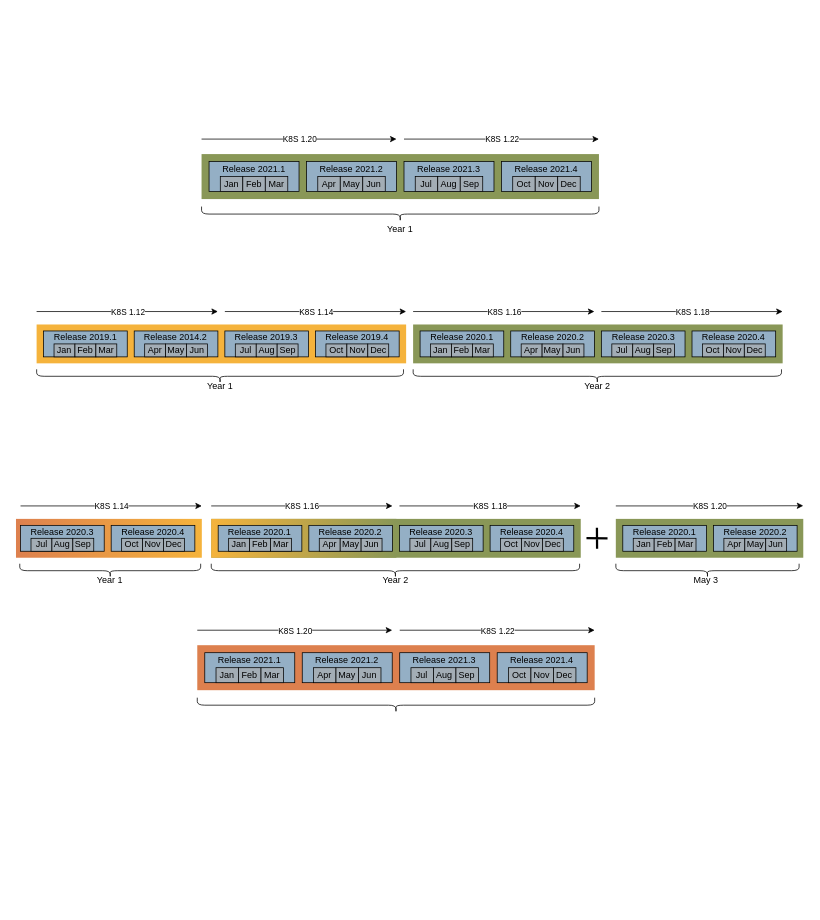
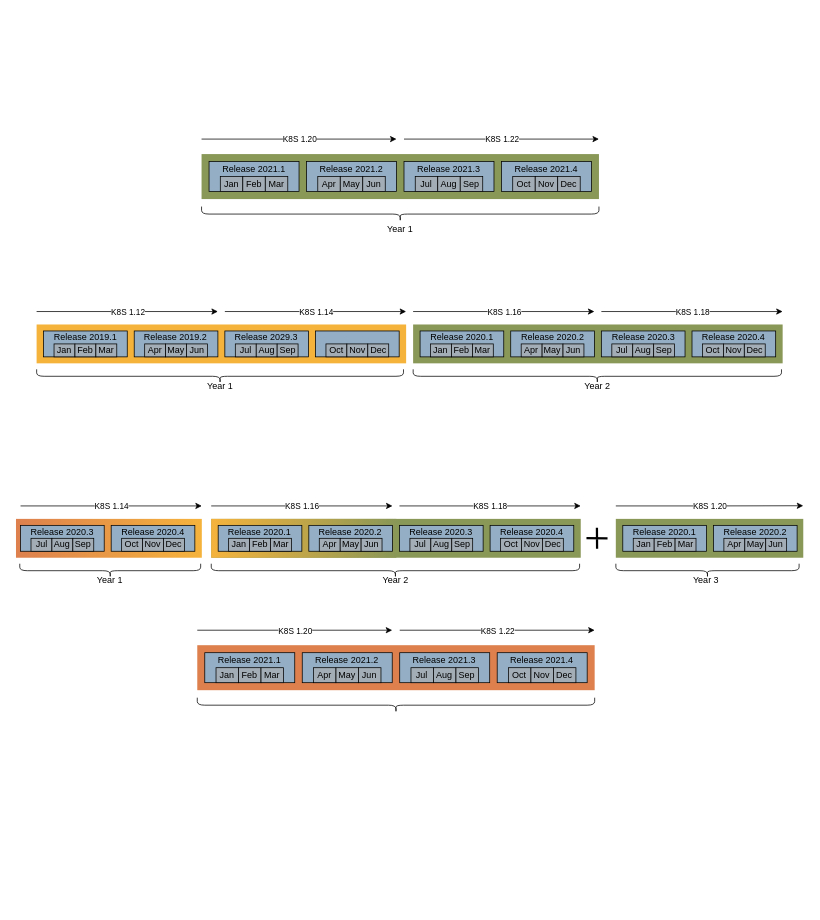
(176, 338) -> (176, 338)
(266, 338) -> (266, 338)
(357, 338) -> none
(706, 581) -> (706, 581)
